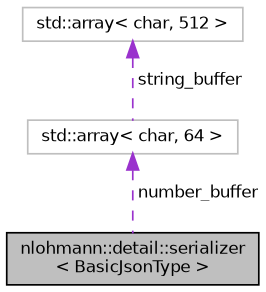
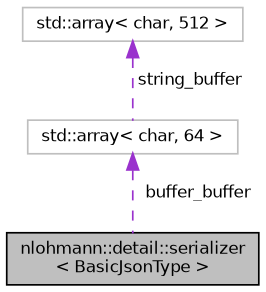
(196, 193) -> (196, 193)
